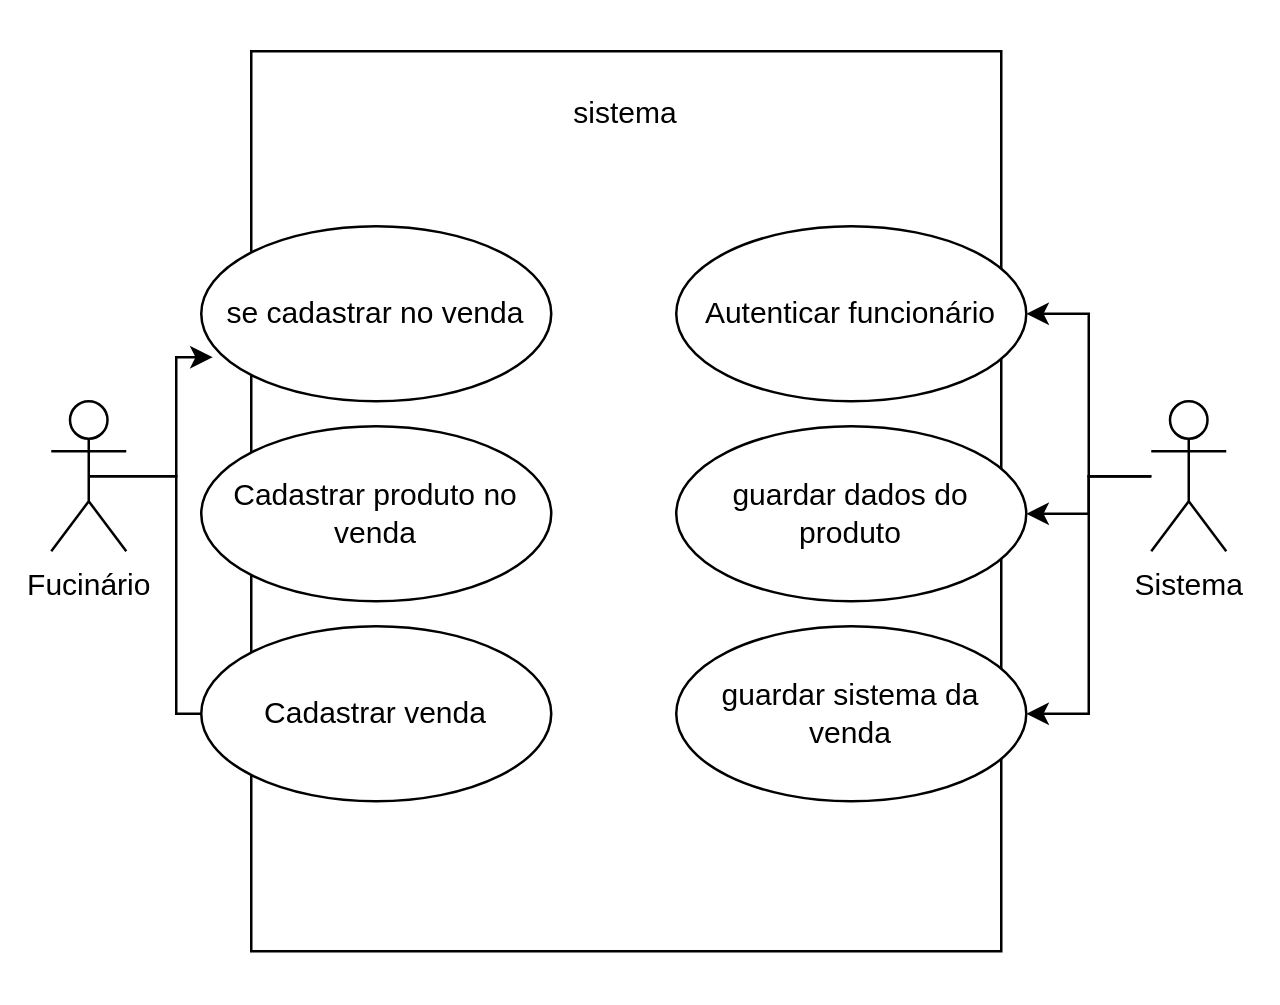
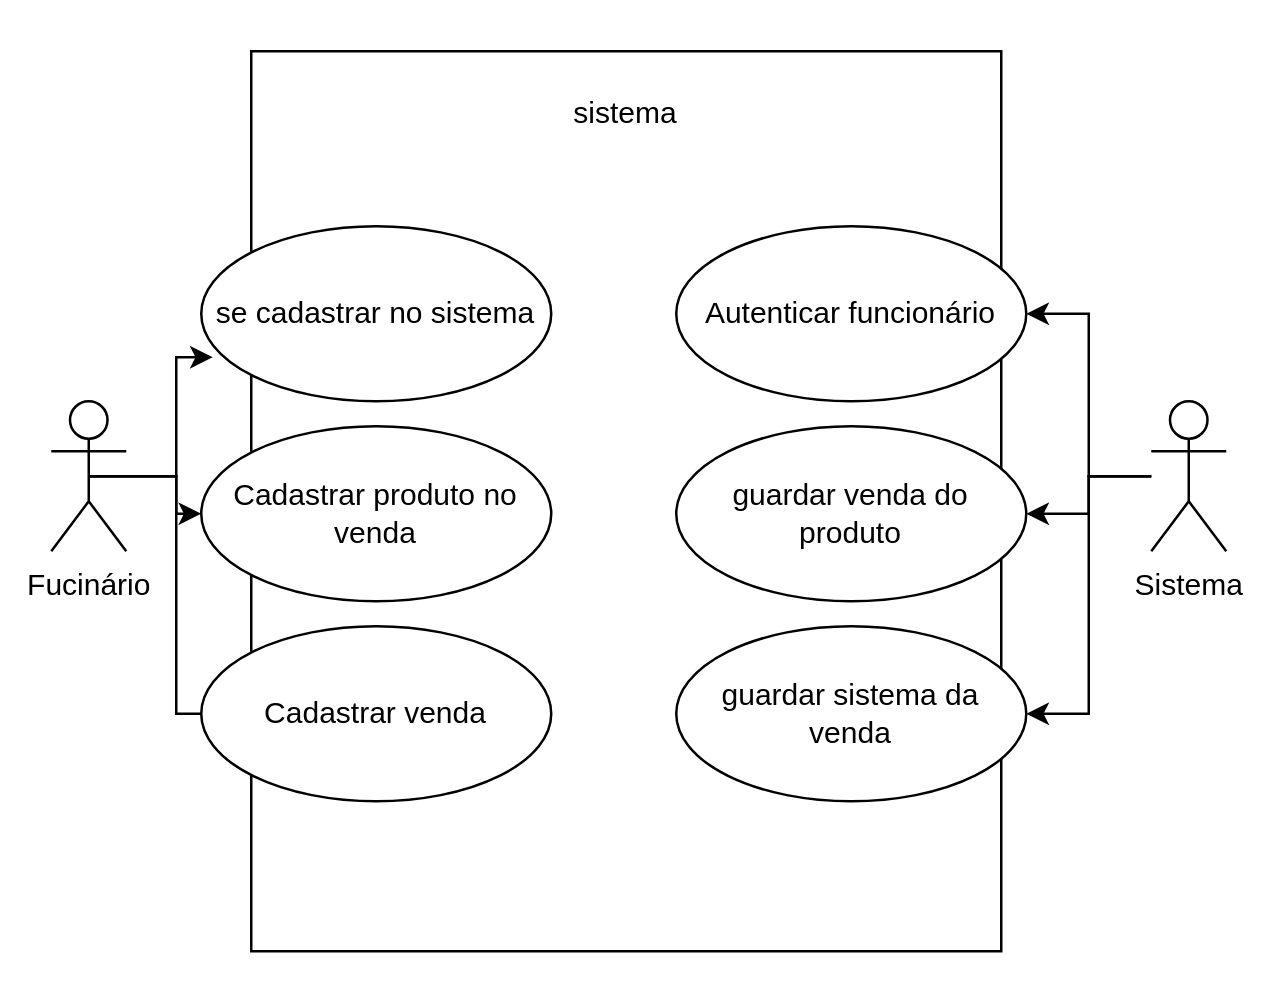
(376, 314) -> (376, 314)
none -> (183, 514)
(851, 514) -> (851, 514)
